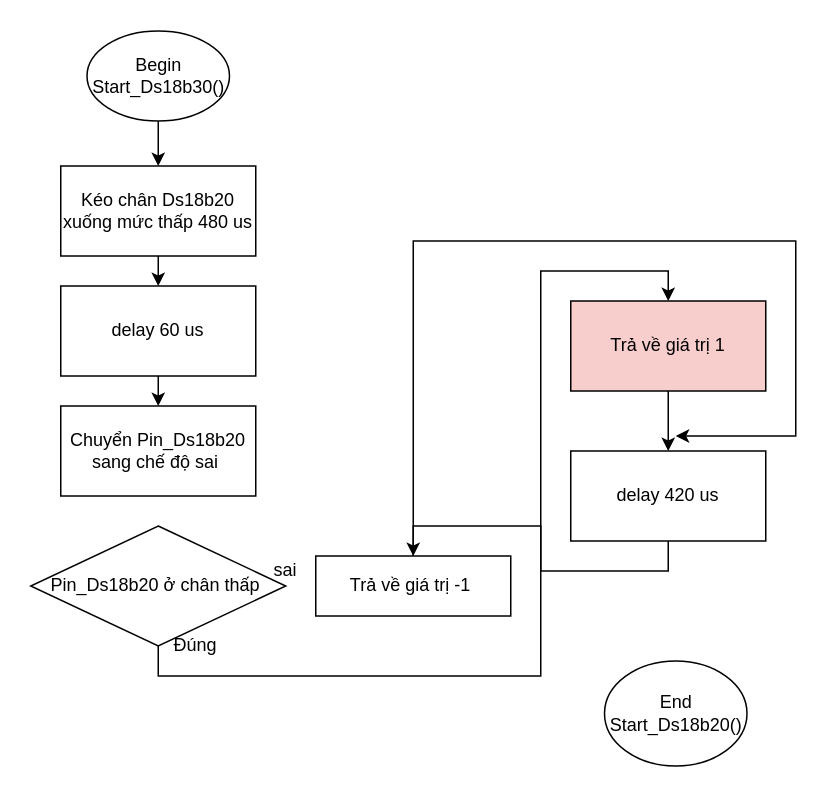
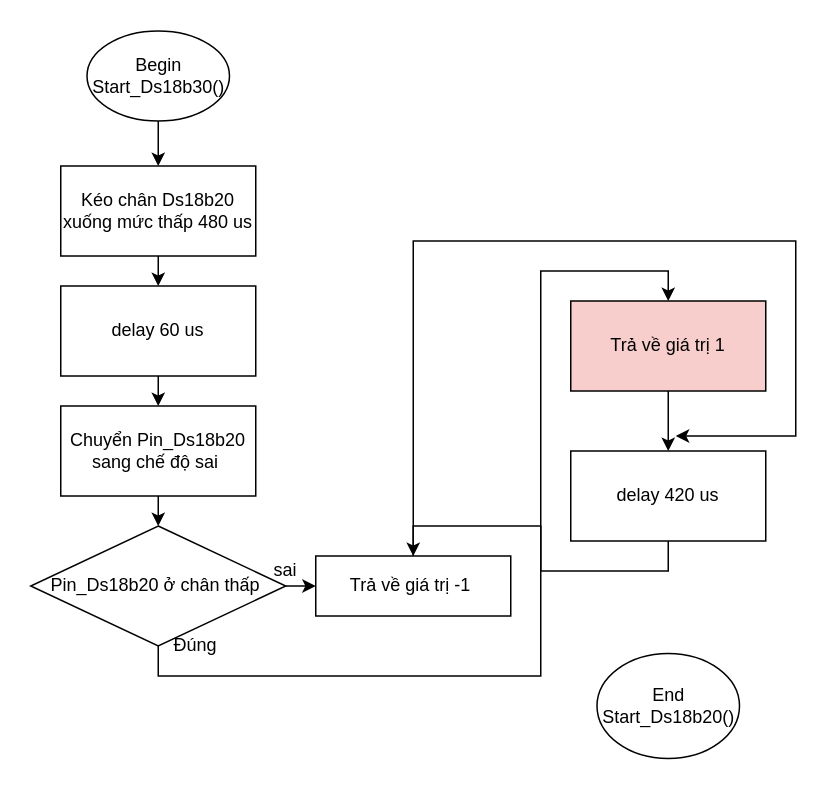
none -> (158, 506)
none -> (296, 586)
(676, 713) -> (668, 706)
